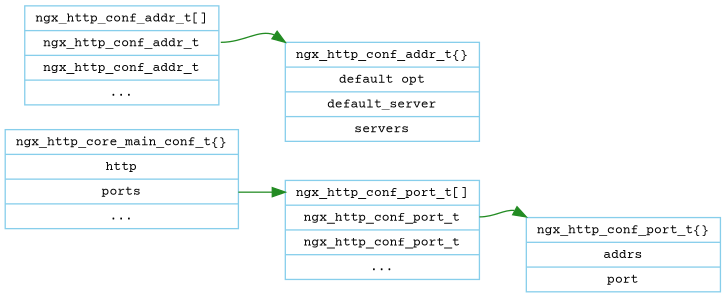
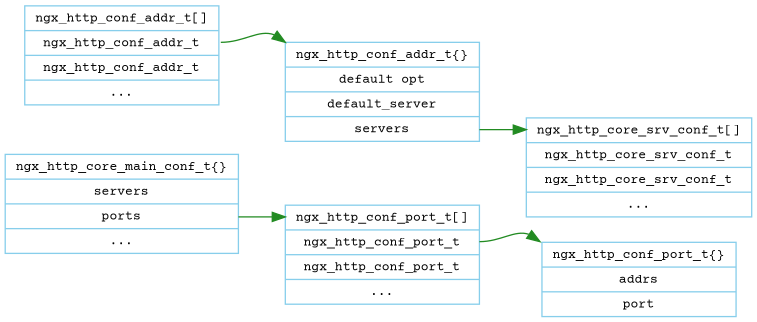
(122, 166) -> (122, 191)
none -> (639, 167)
